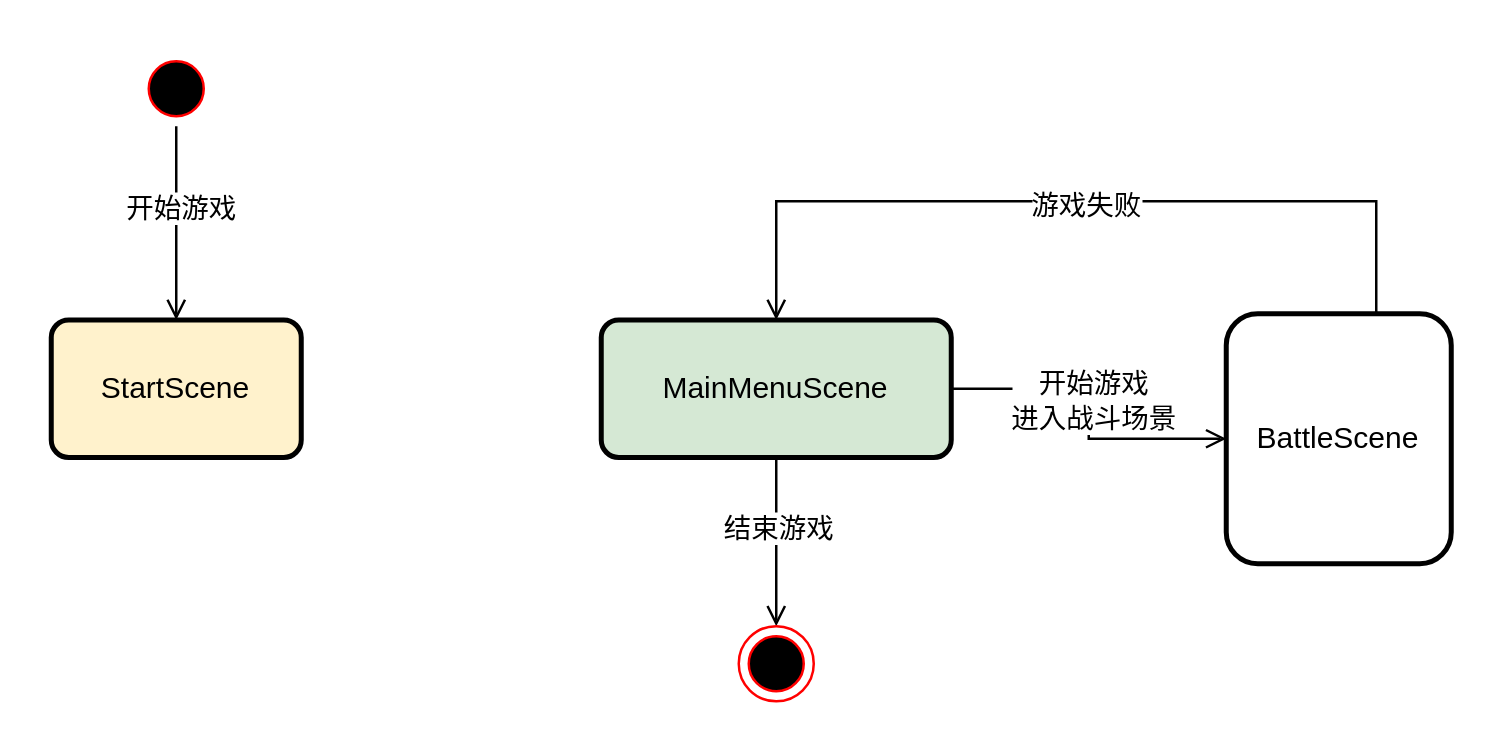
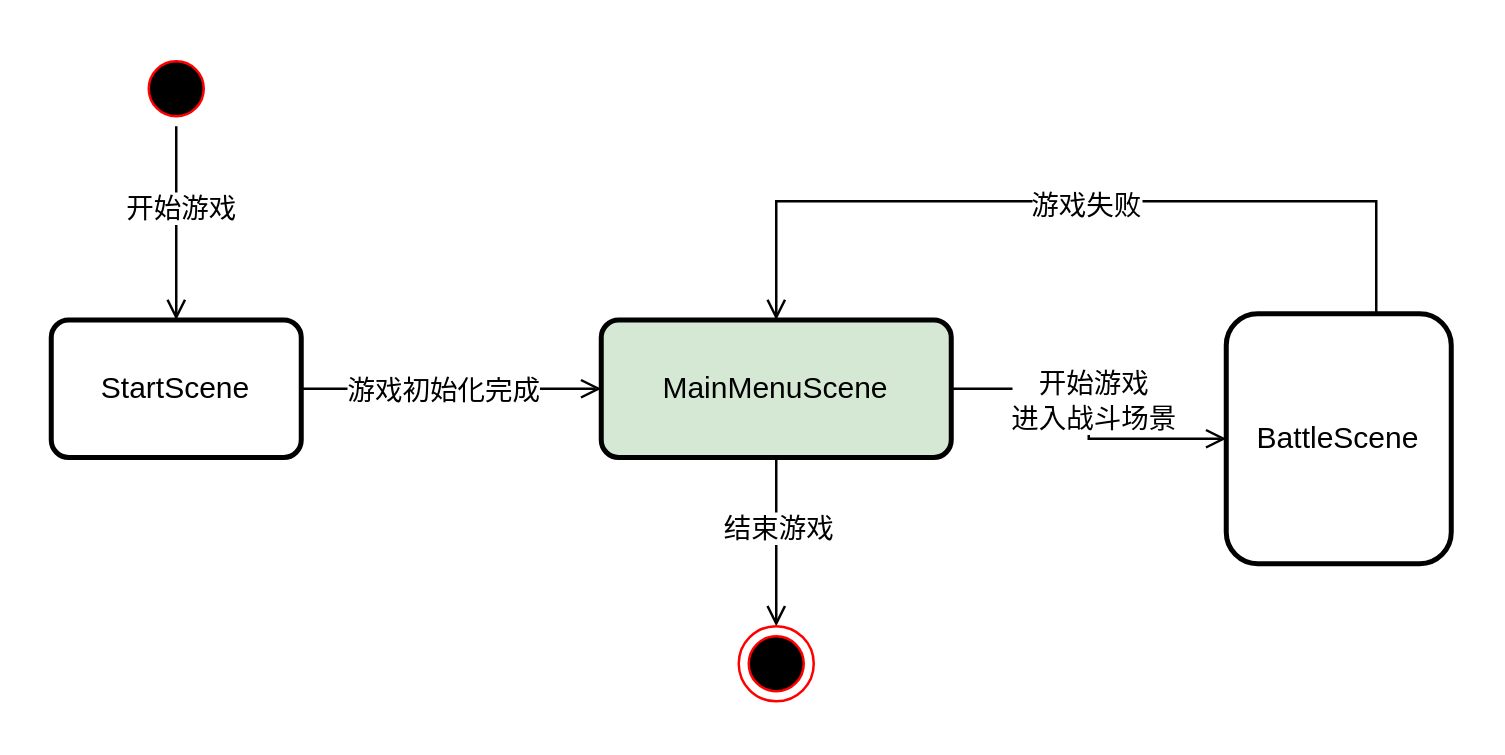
(176, 389) -> (176, 389)
none -> (448, 389)
